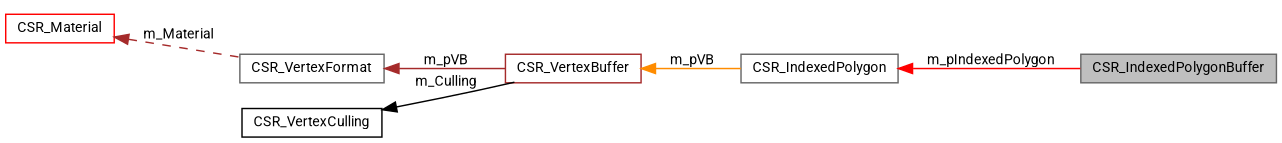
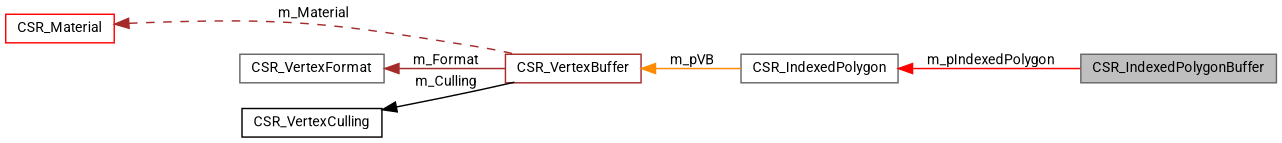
(184, 48) -> (325, 25)
(445, 61) -> (445, 61)
